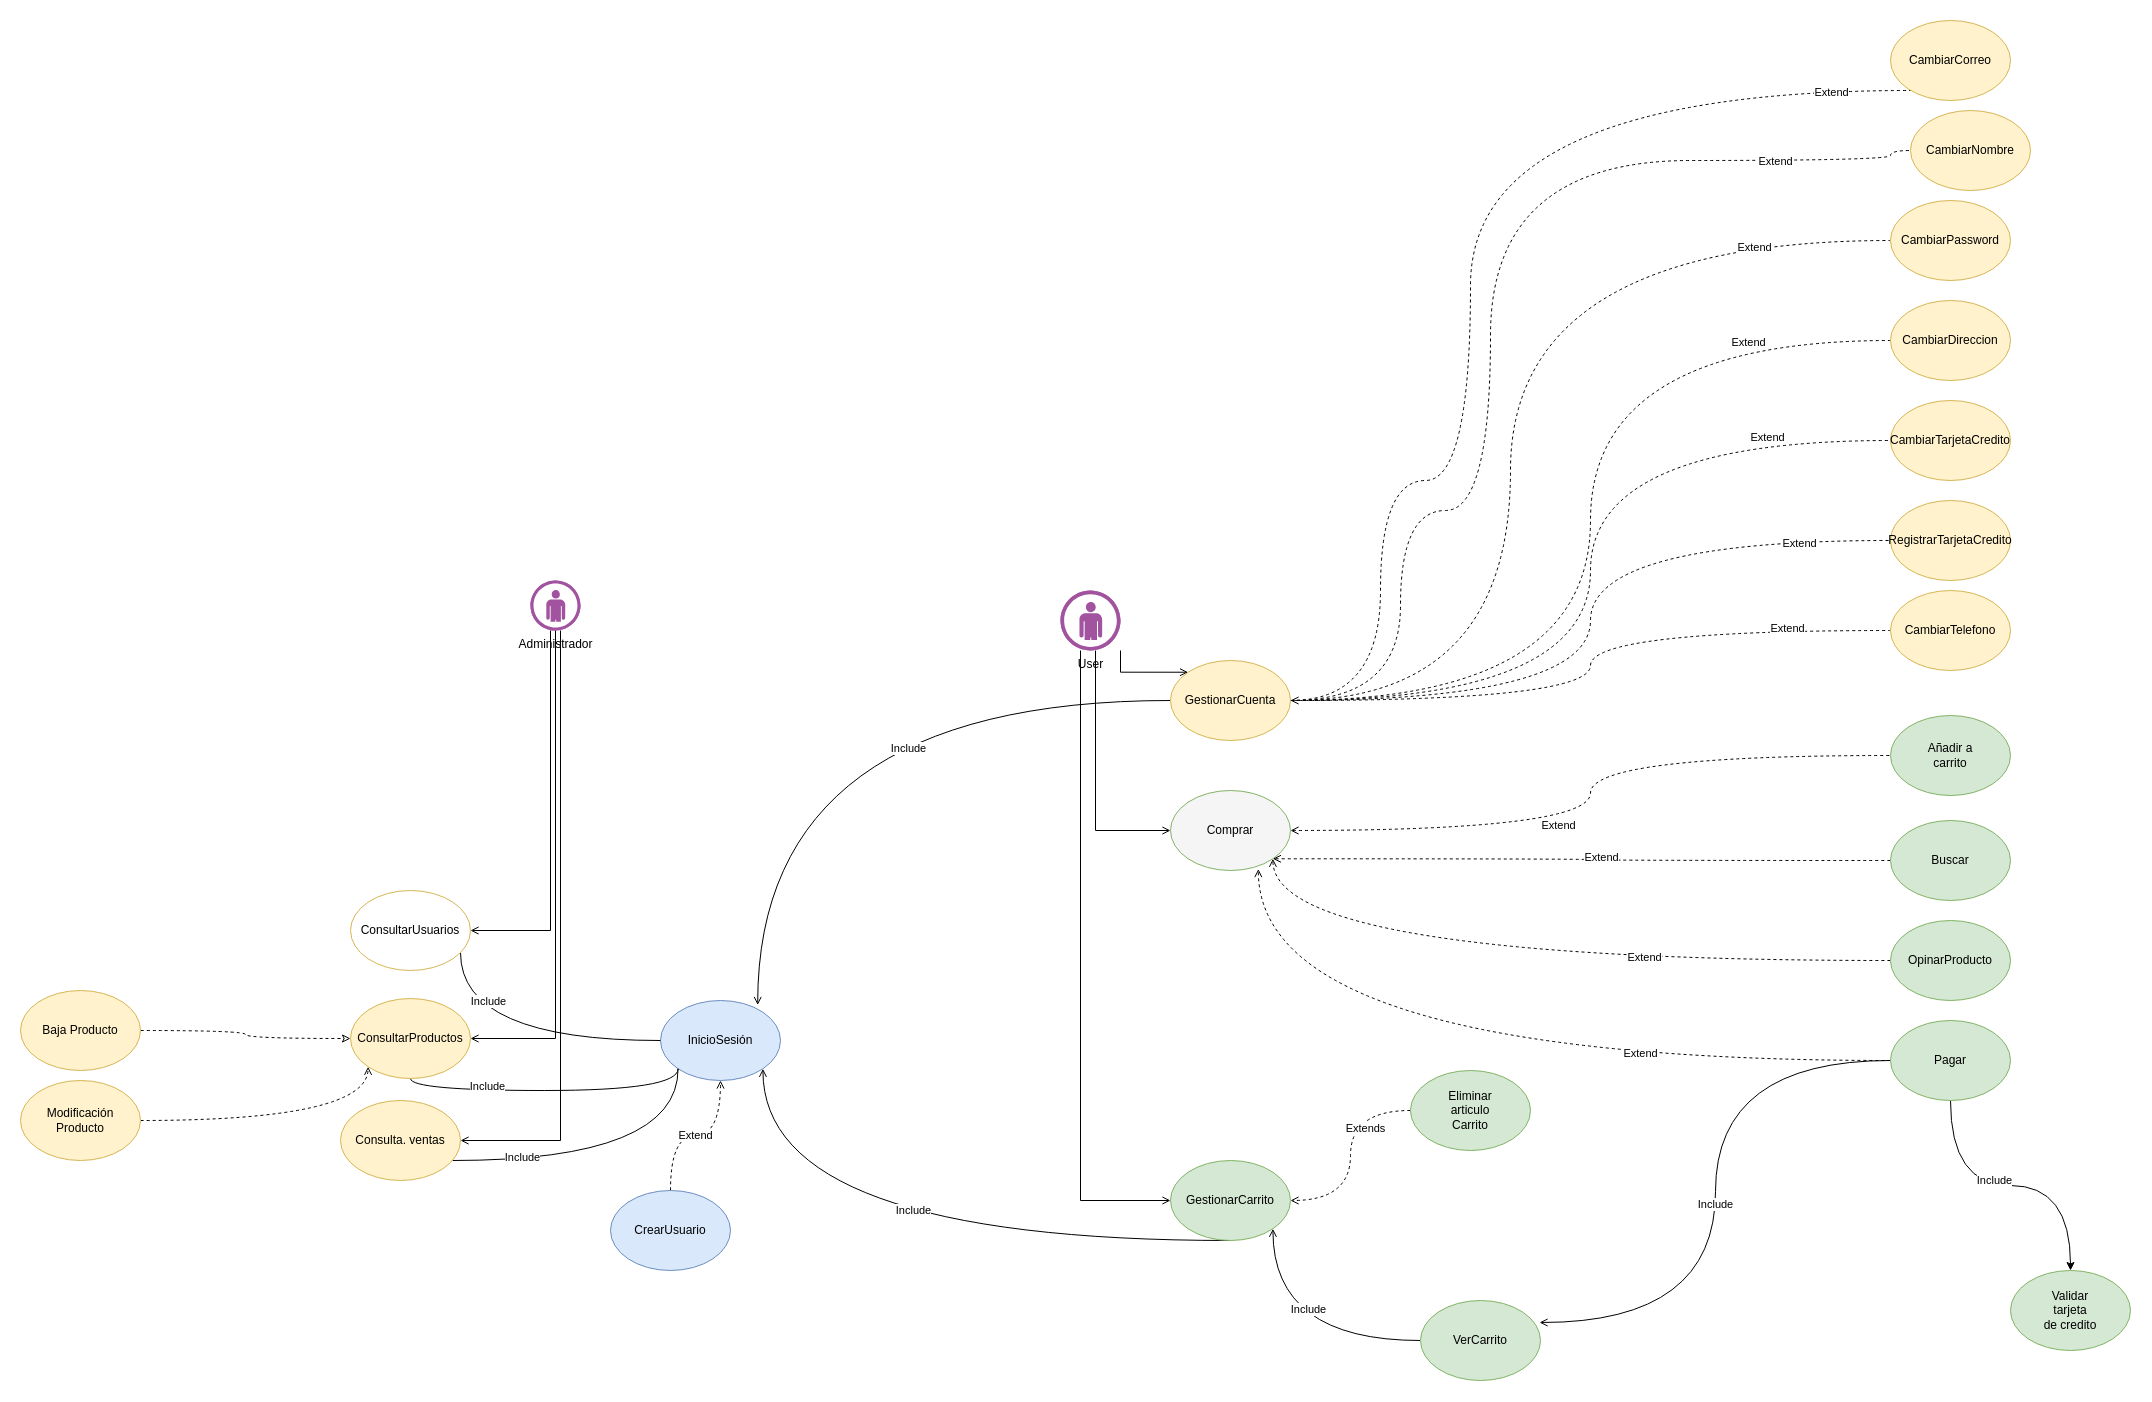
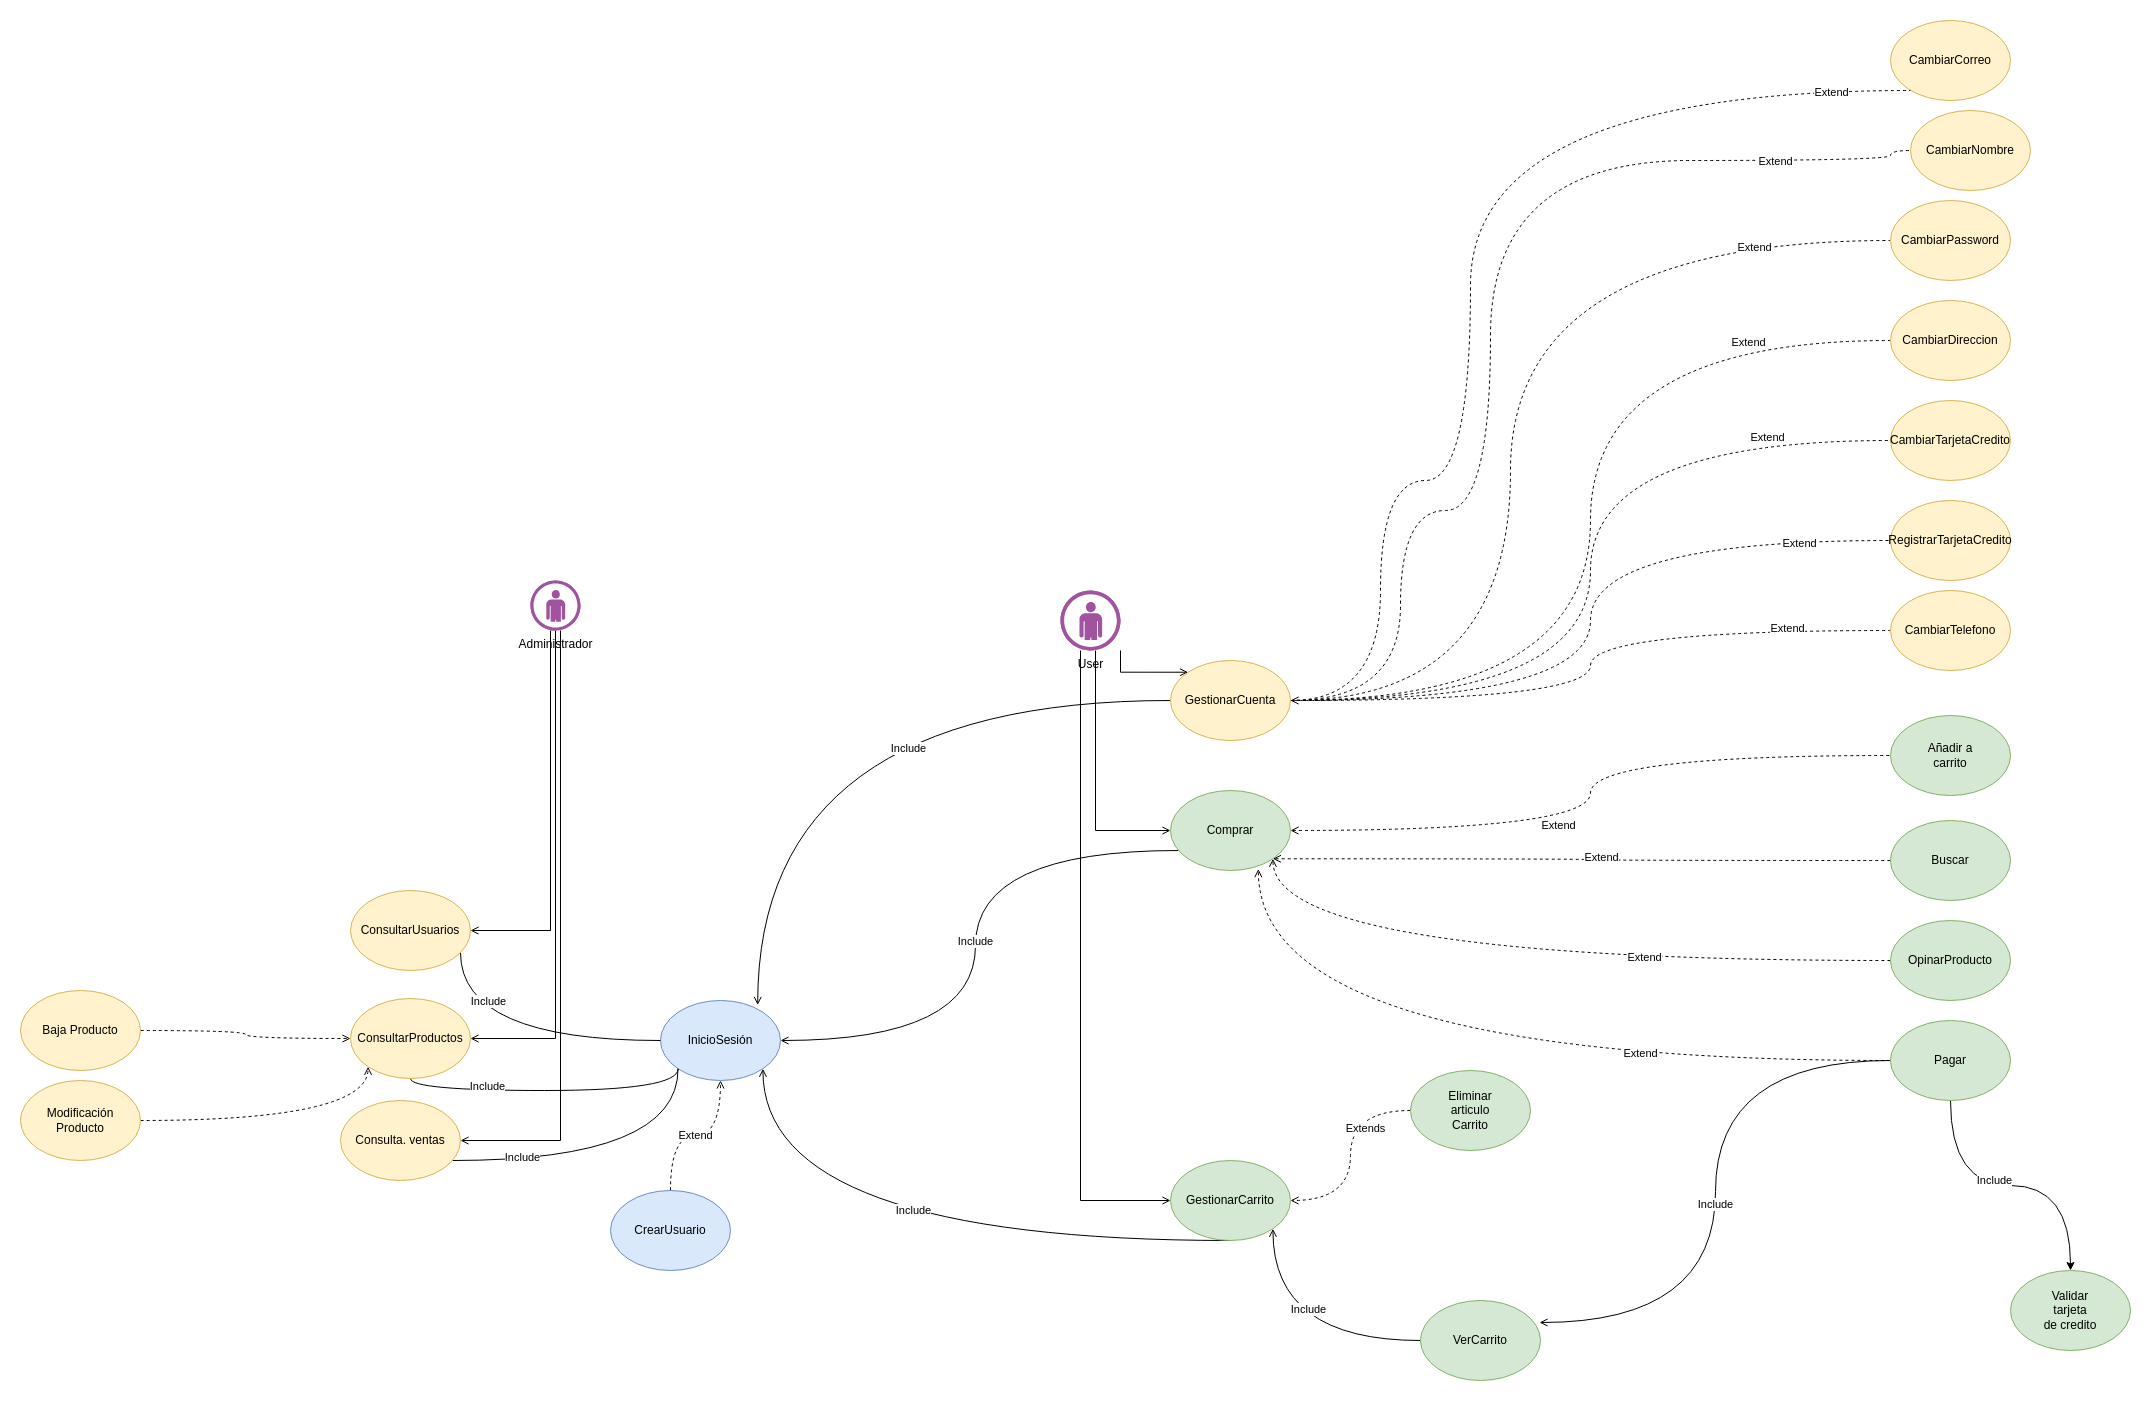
(1231, 831) -> (1231, 831)
(411, 931) -> (411, 931)
none -> (976, 940)
(342, 1038) -> (344, 1038)
